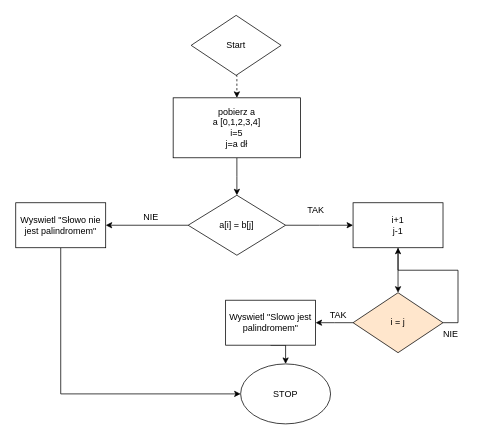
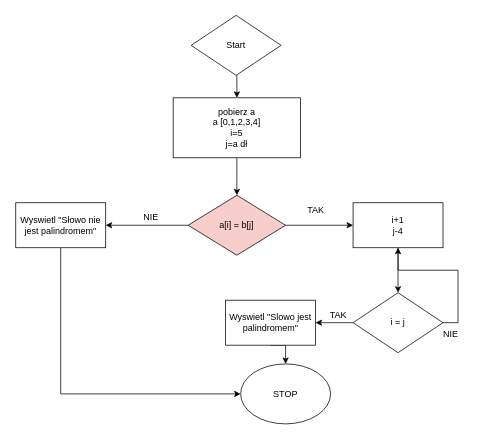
(237, 84) -> (237, 84)
(237, 225) -> (237, 225)
(398, 225) -> (398, 225)
(398, 323) -> (398, 323)
